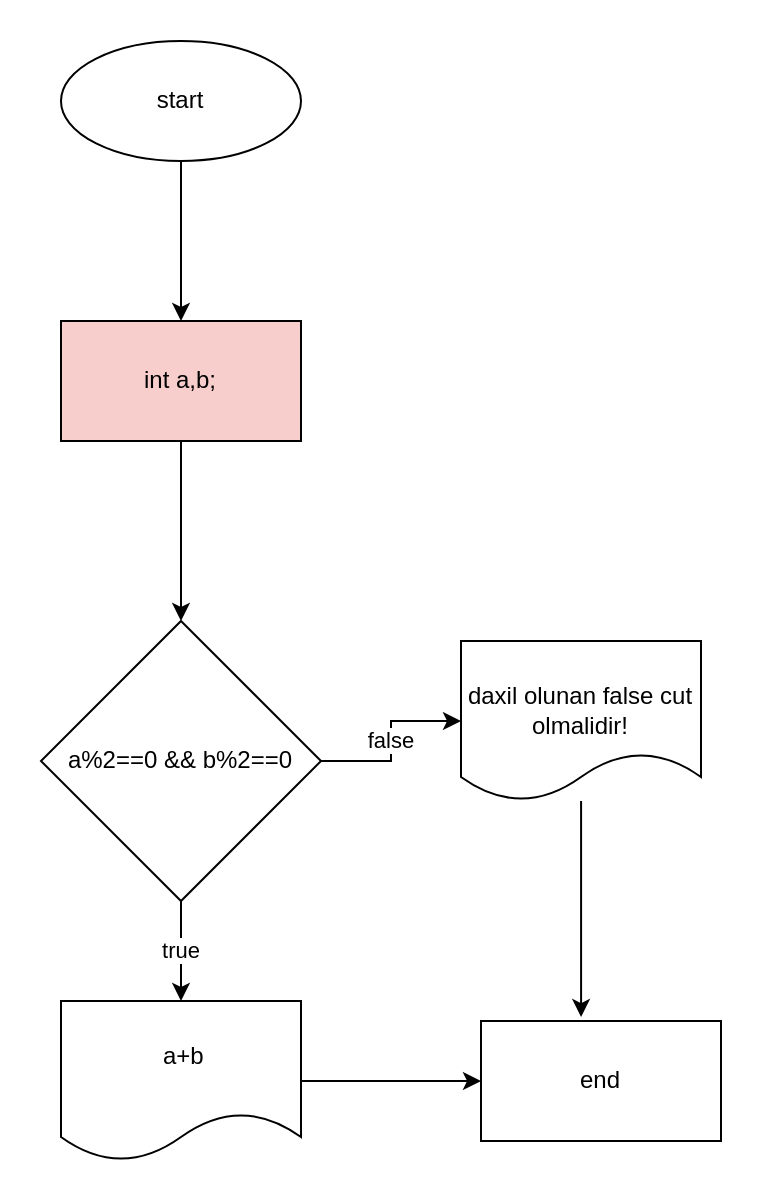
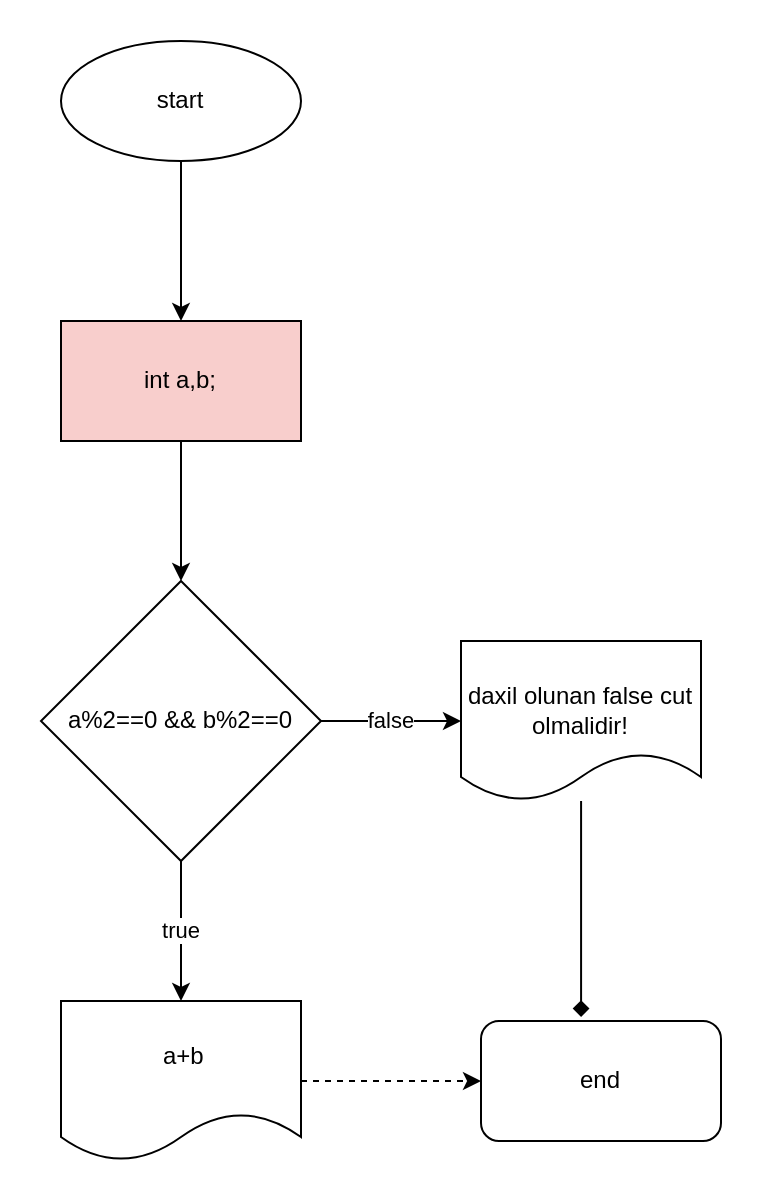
(181, 761) -> (181, 721)
(581, 1001) -> (581, 1000)
(386, 1081) -> (386, 1081)
(601, 1081) -> (601, 1081)
